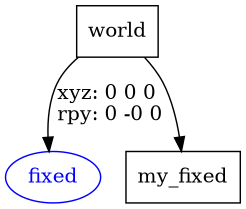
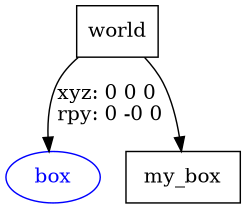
(53, 177) -> (53, 177)
(183, 177) -> (183, 177)
